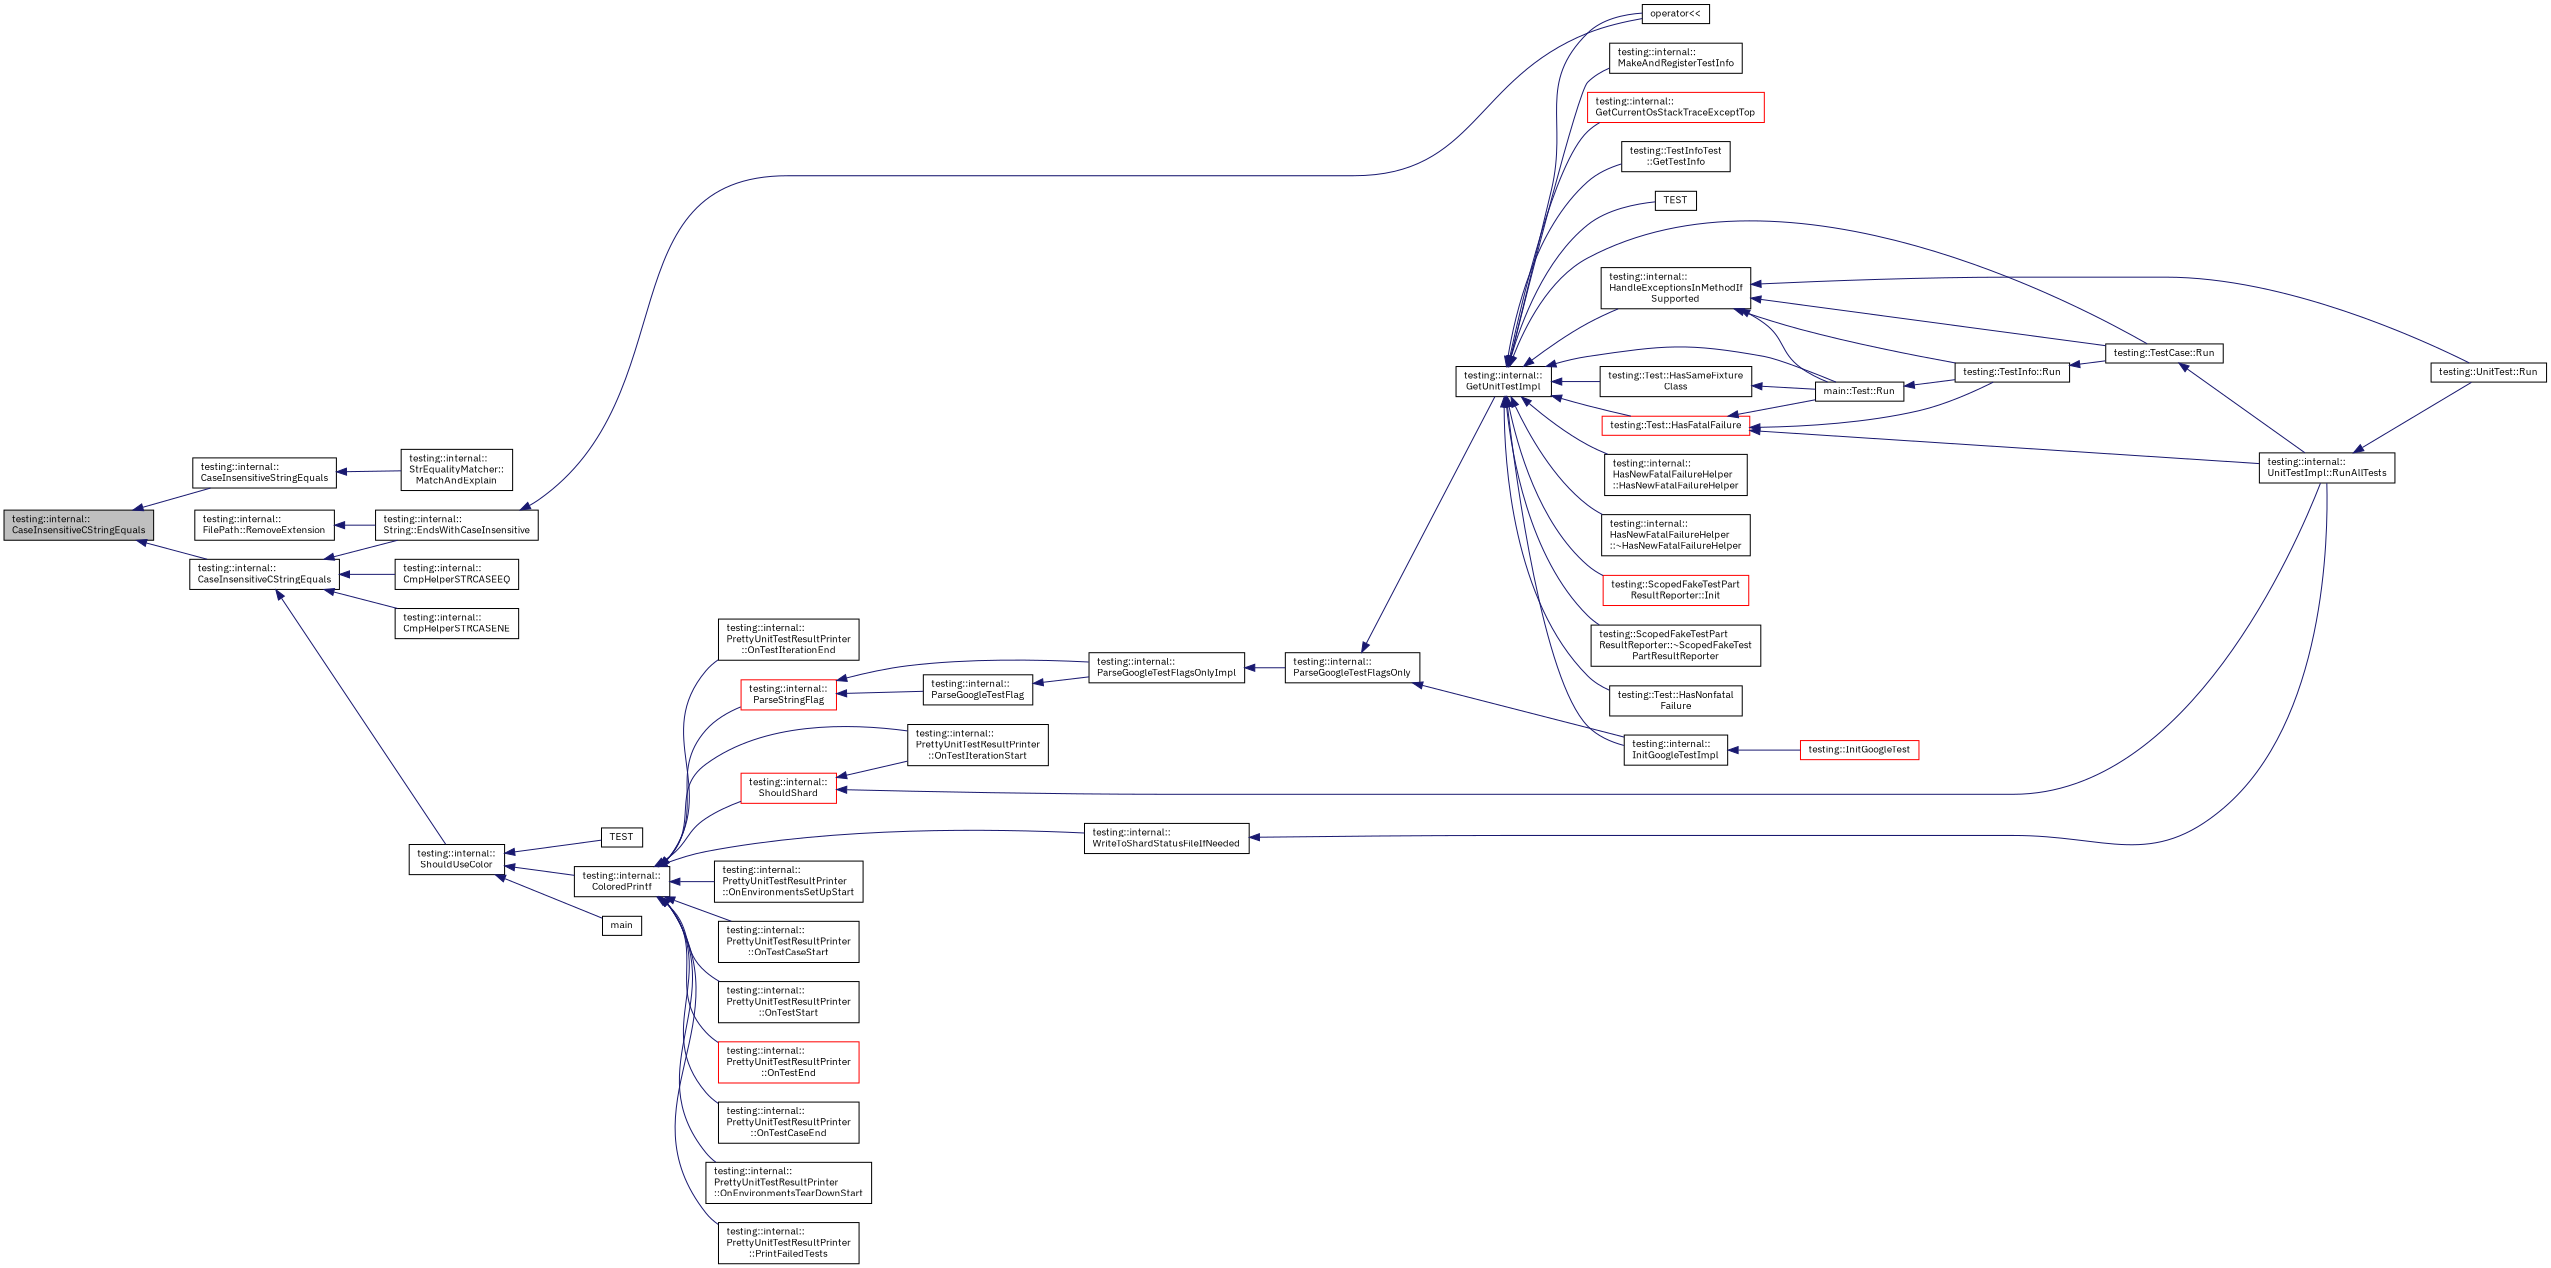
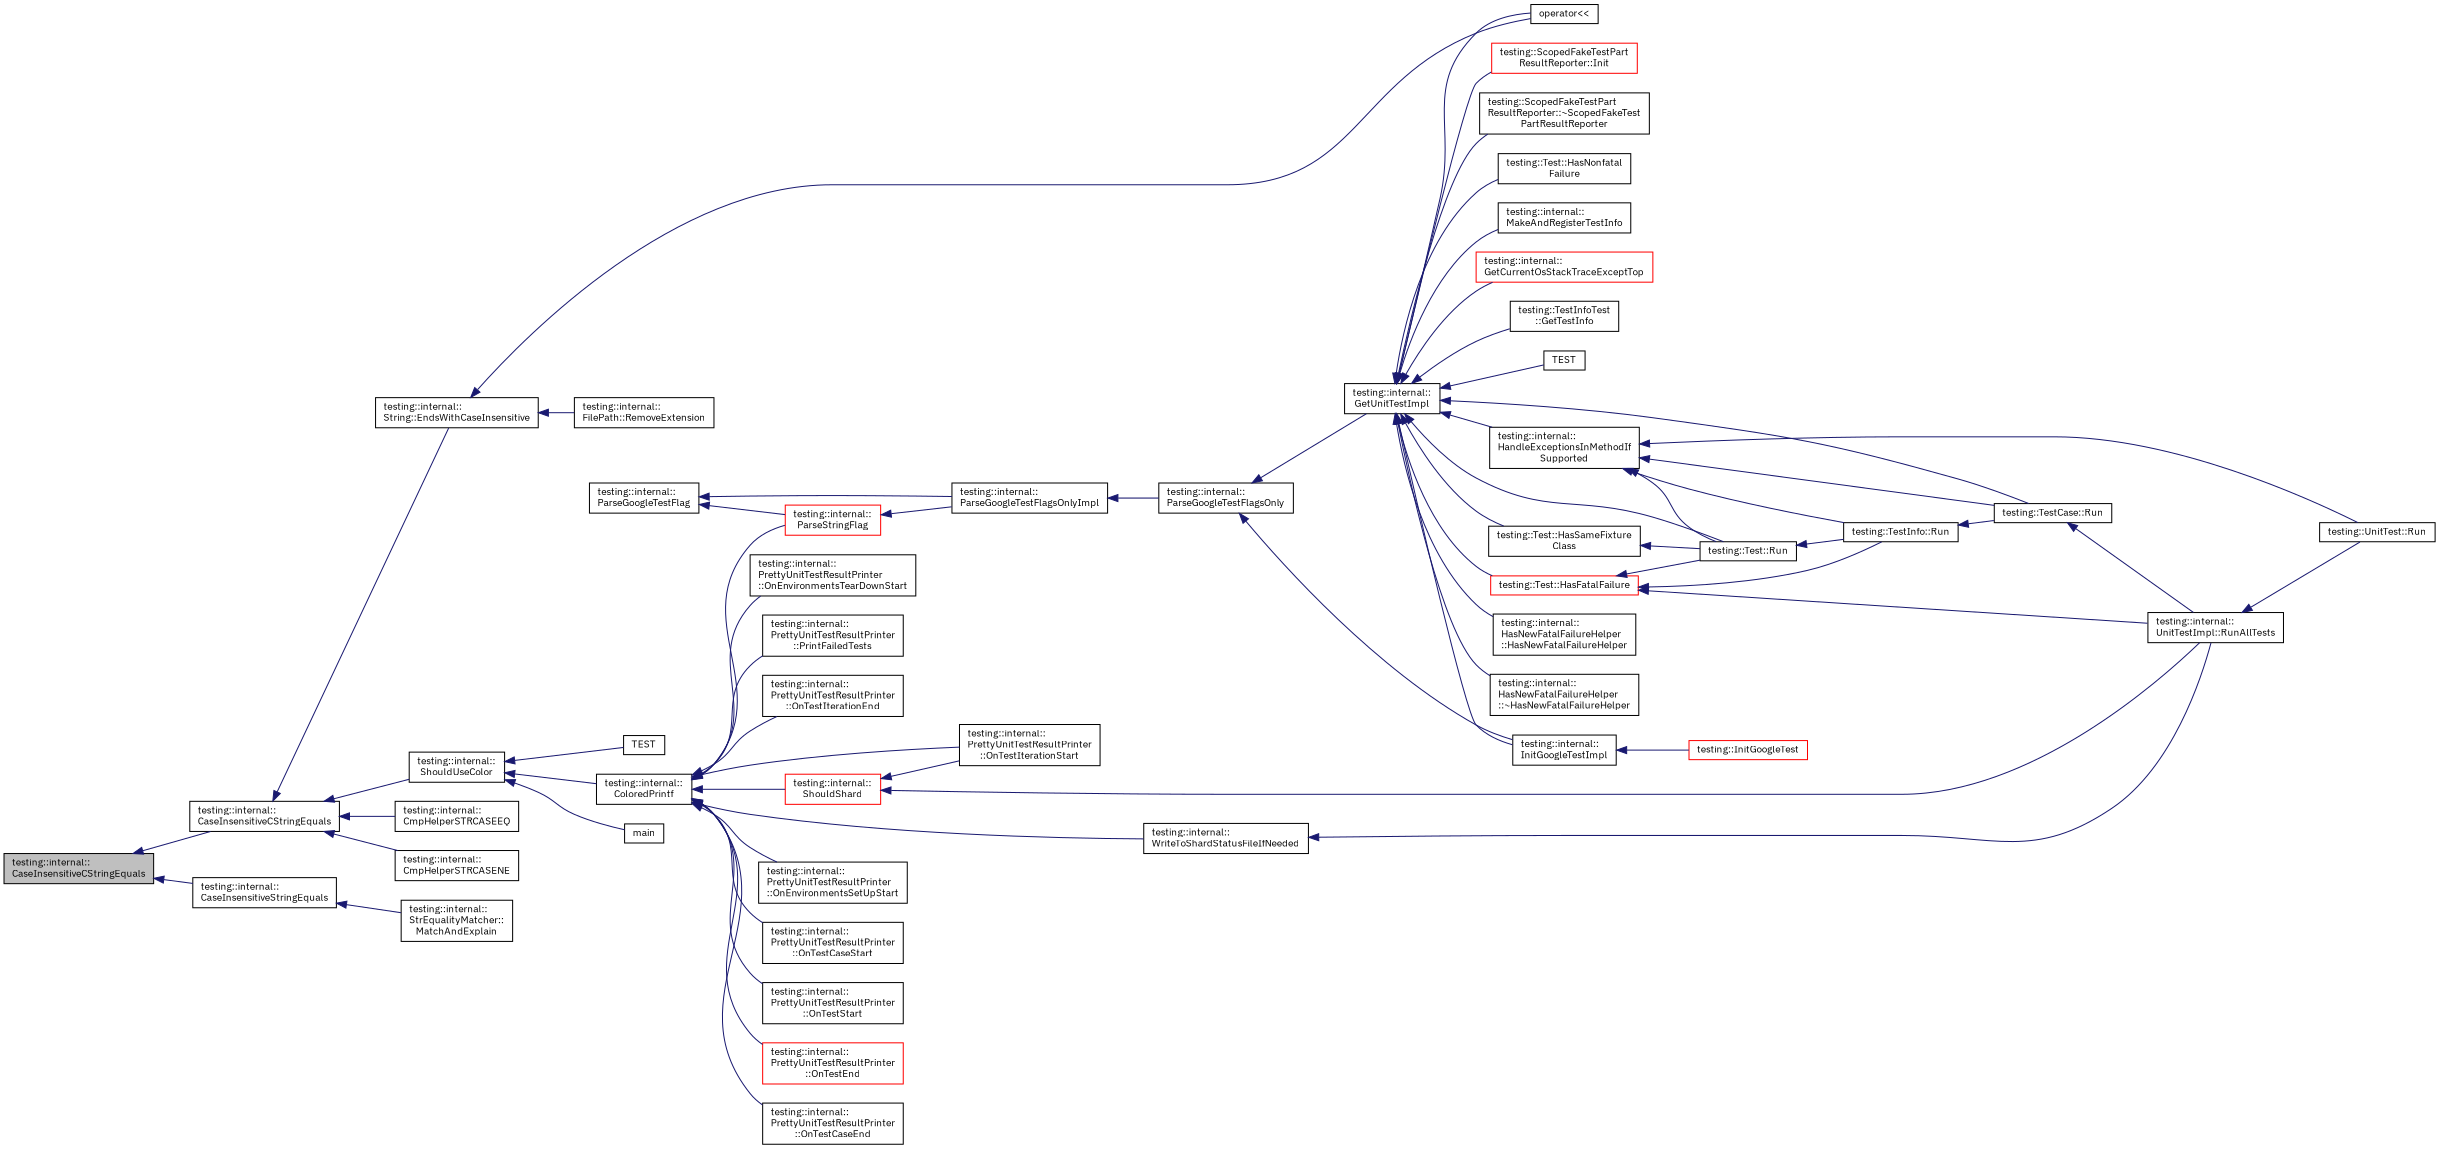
(1860, 392) -> (1748, 551)
(360, 525) -> (561, 413)
(885, 692) -> (747, 510)
